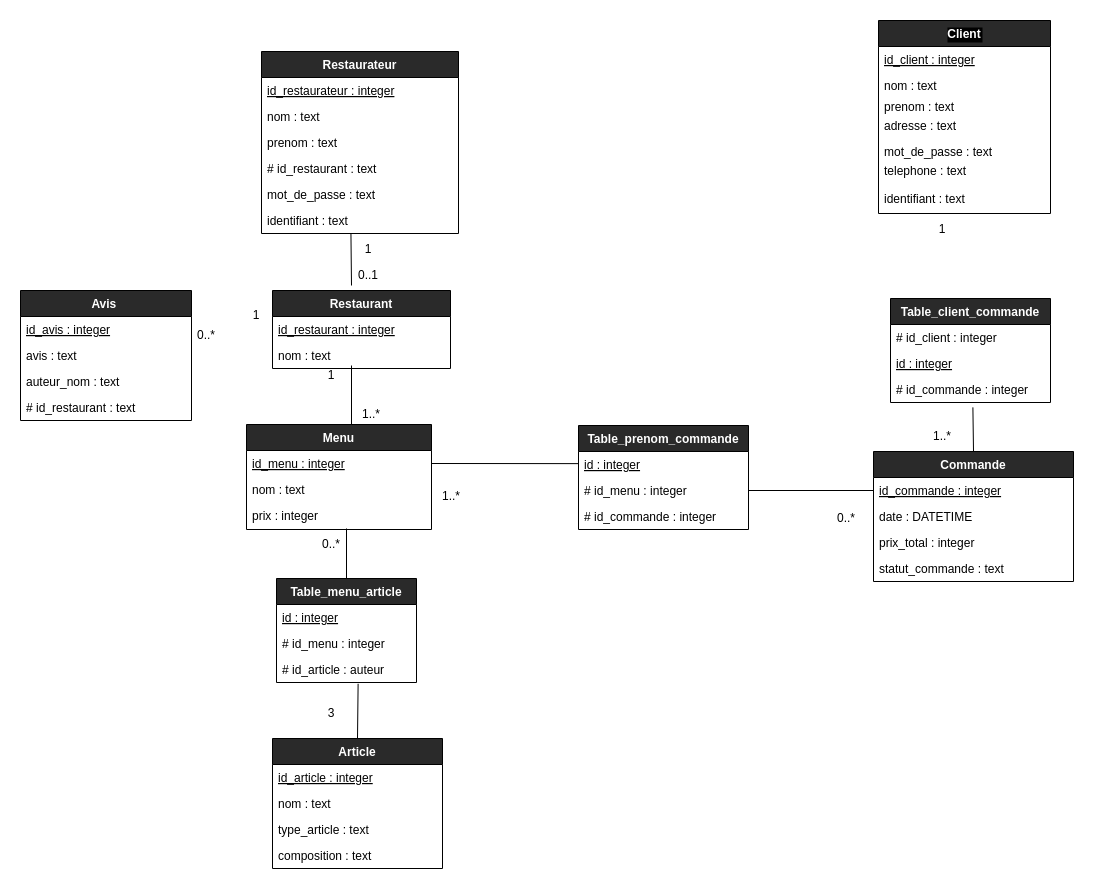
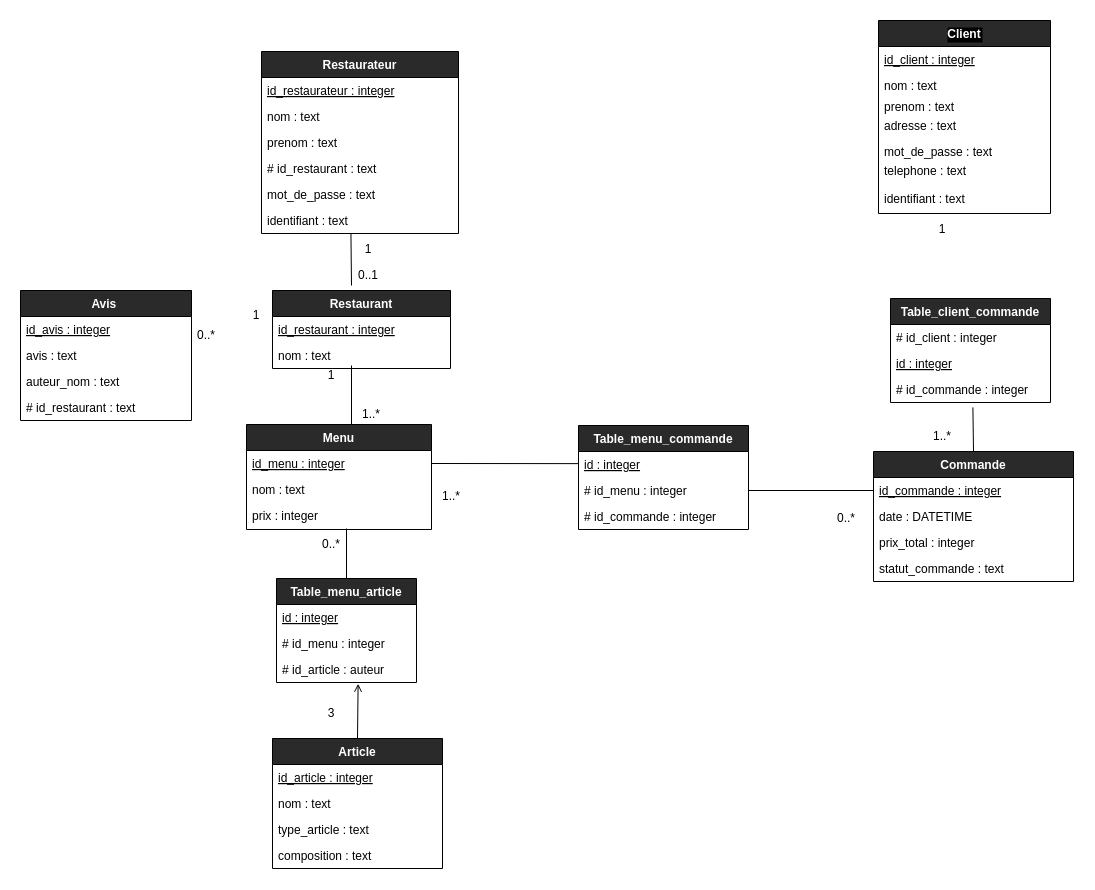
(663, 439) -> (663, 439)
(358, 688) -> (358, 689)
